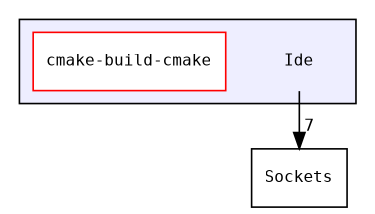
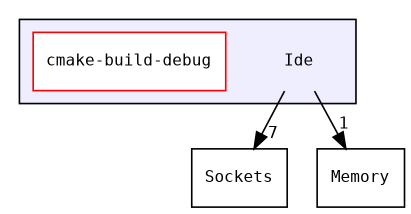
(129, 61) -> (129, 61)
none -> (361, 178)
